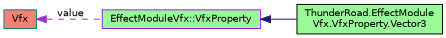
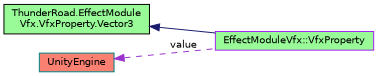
(20, 19) -> (77, 62)
(284, 19) -> (187, 30)
